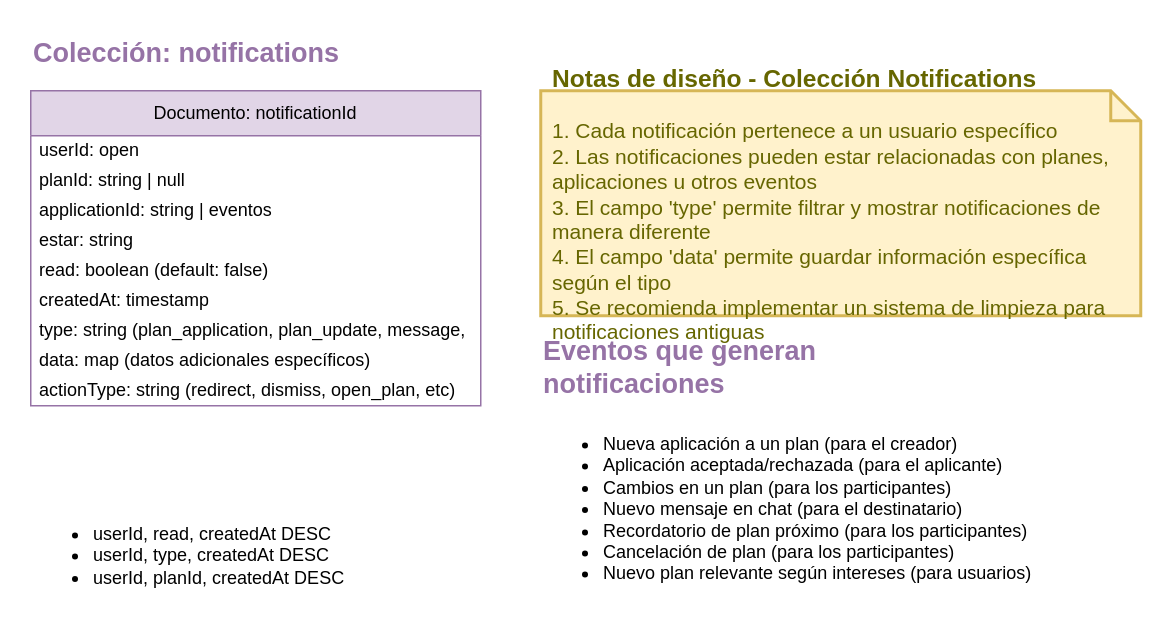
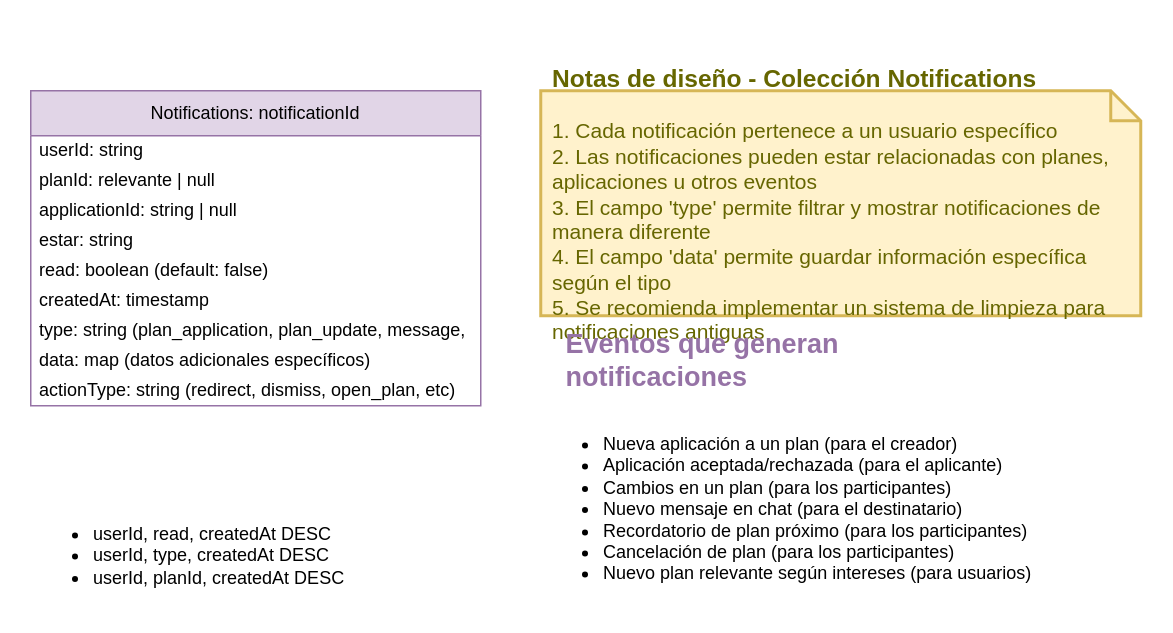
(218, 53) -> none
(256, 113) -> (256, 113)
(96, 151) -> (103, 151)
(125, 181) -> (140, 181)
(175, 211) -> (155, 211)
(766, 368) -> (788, 361)
